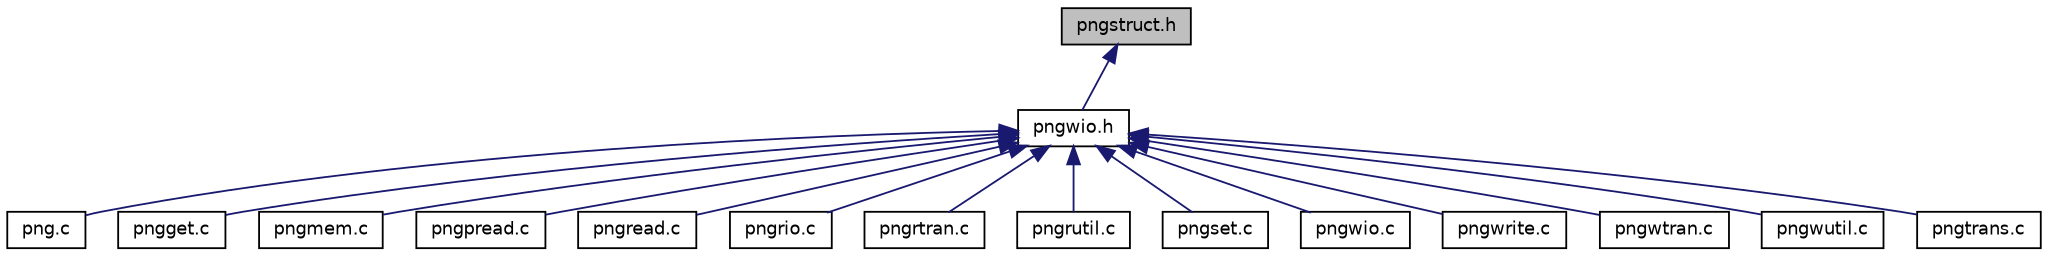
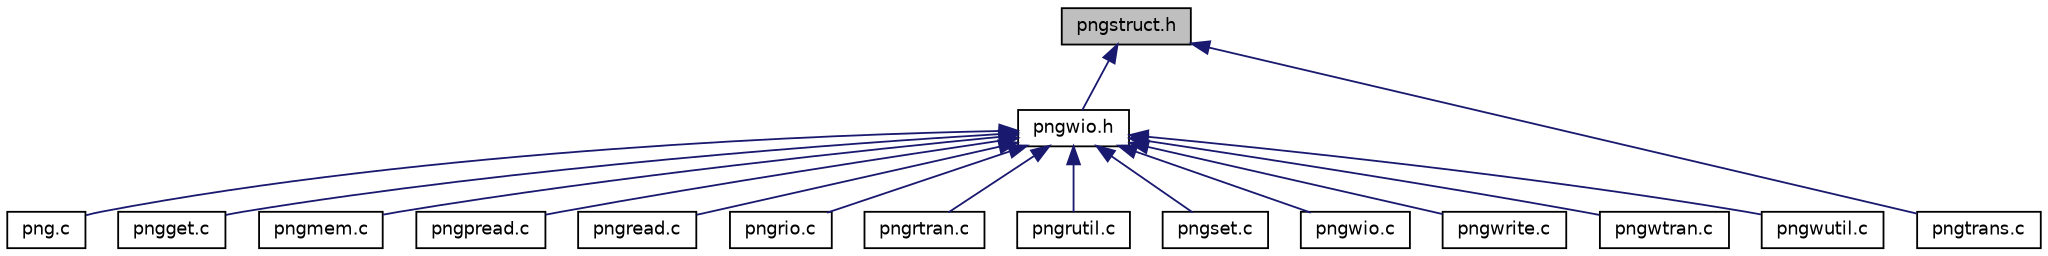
(1533, 167) -> (1563, 131)
